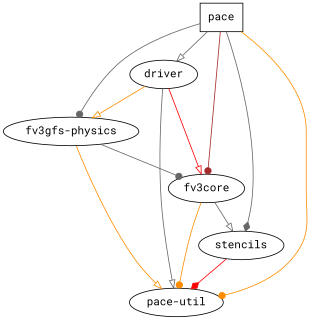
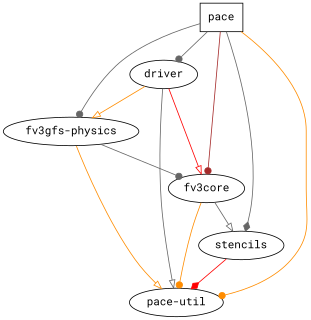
(195, 44) -> (194, 44)
